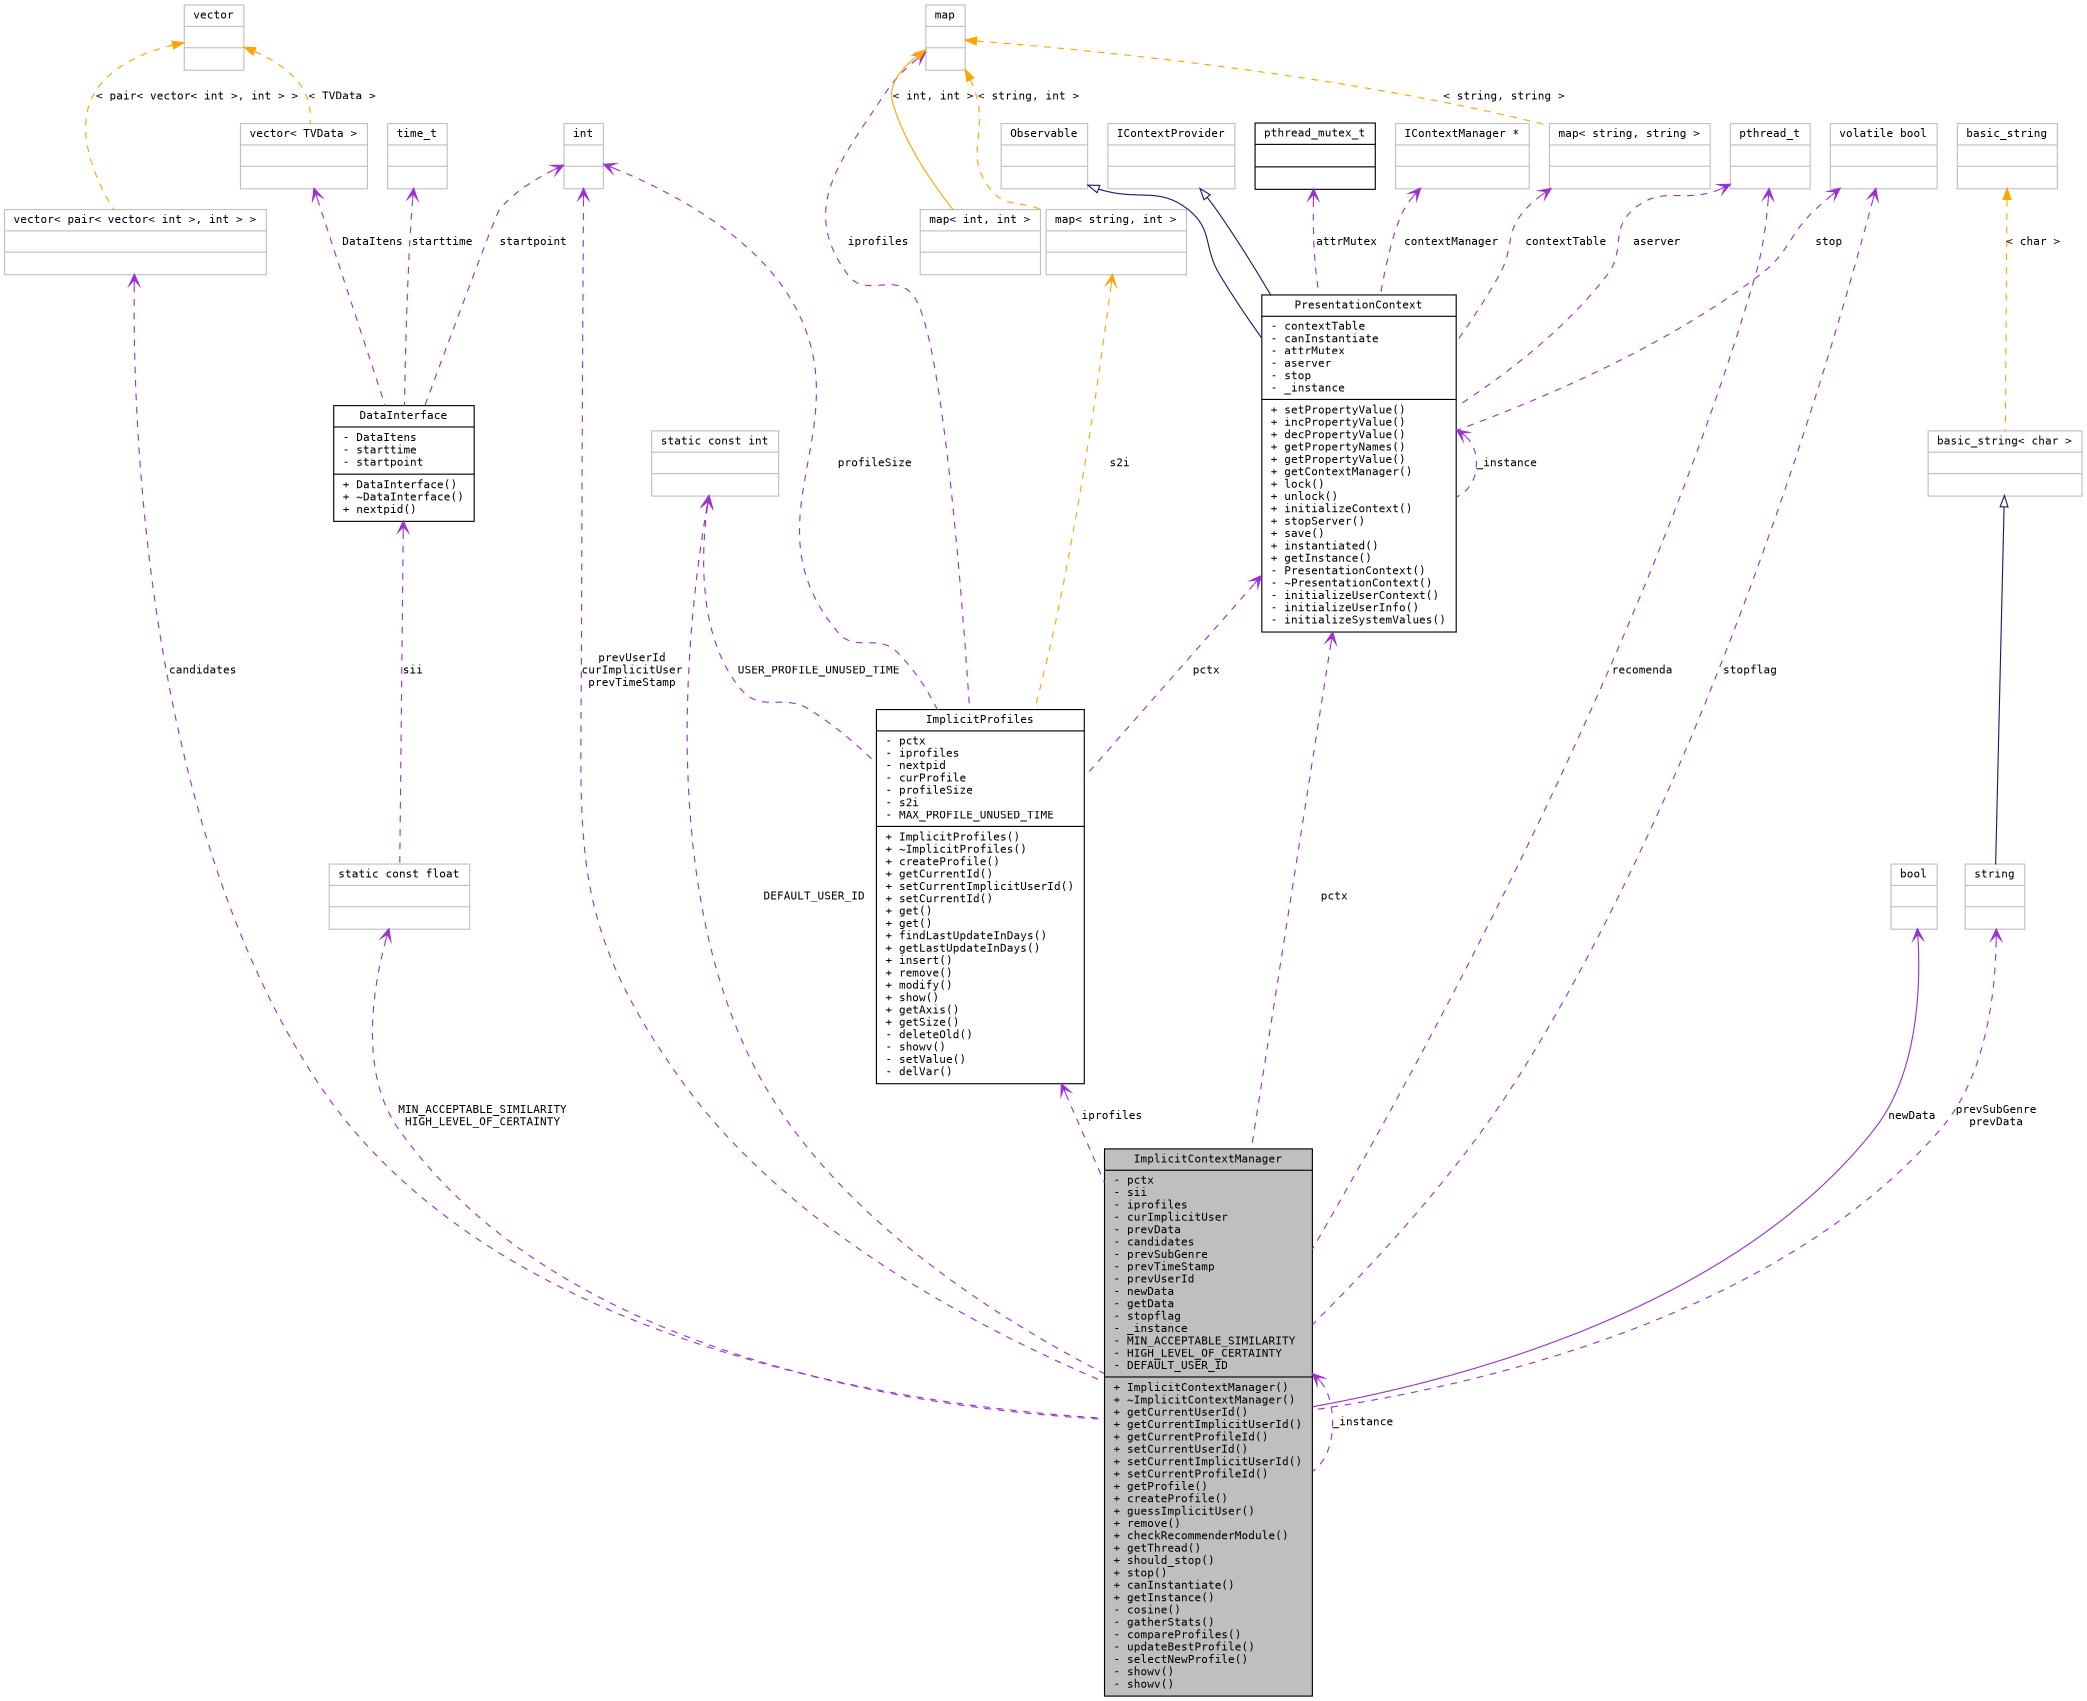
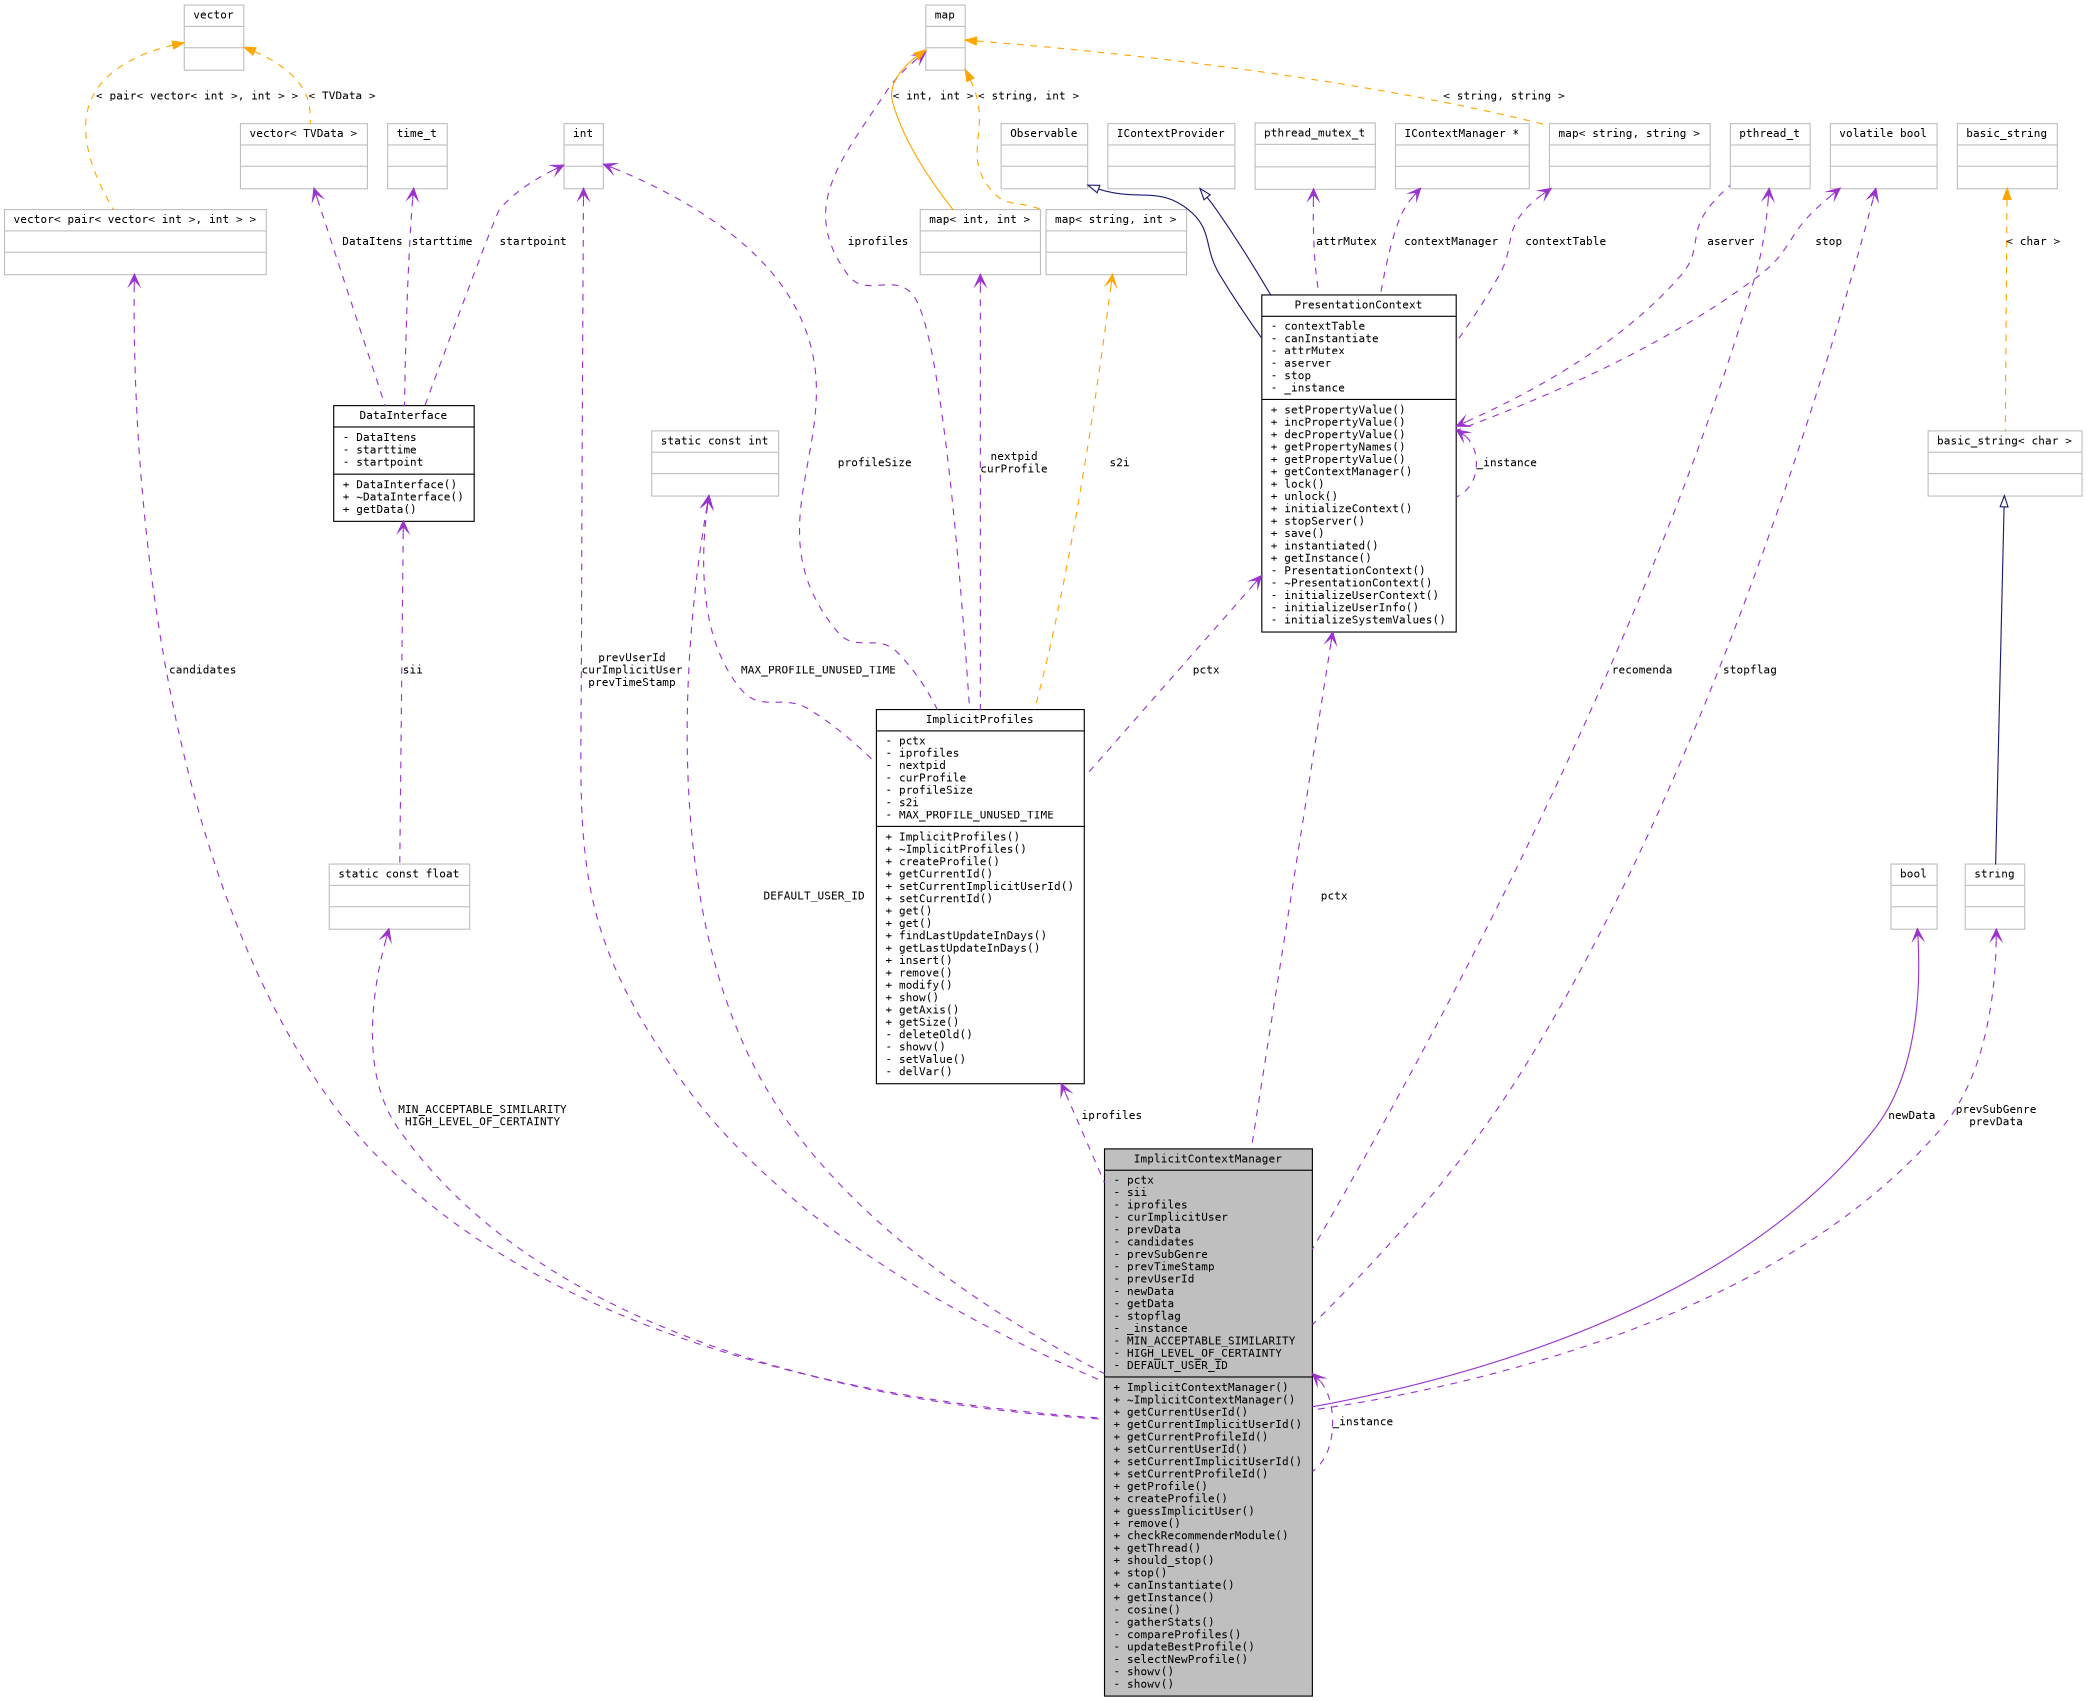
(1315, 156) -> (1315, 156)
(1595, 290) -> (1624, 329)
none -> (980, 498)
(380, 510) -> (380, 510)
(819, 671) -> (819, 671)
